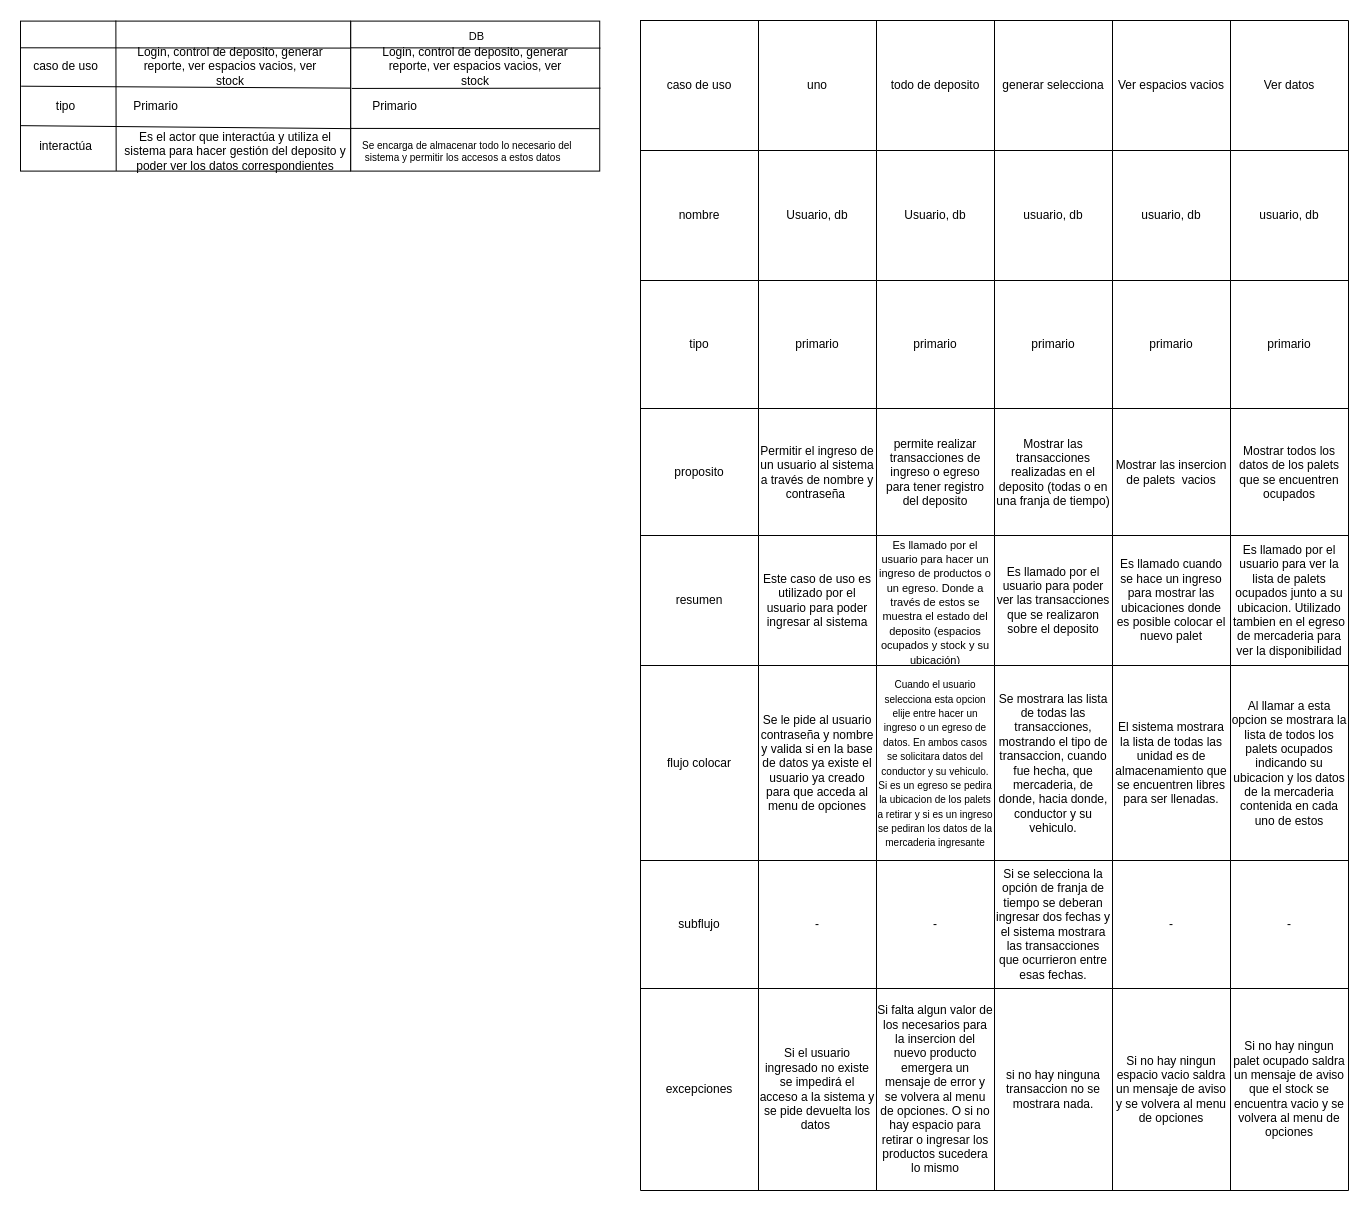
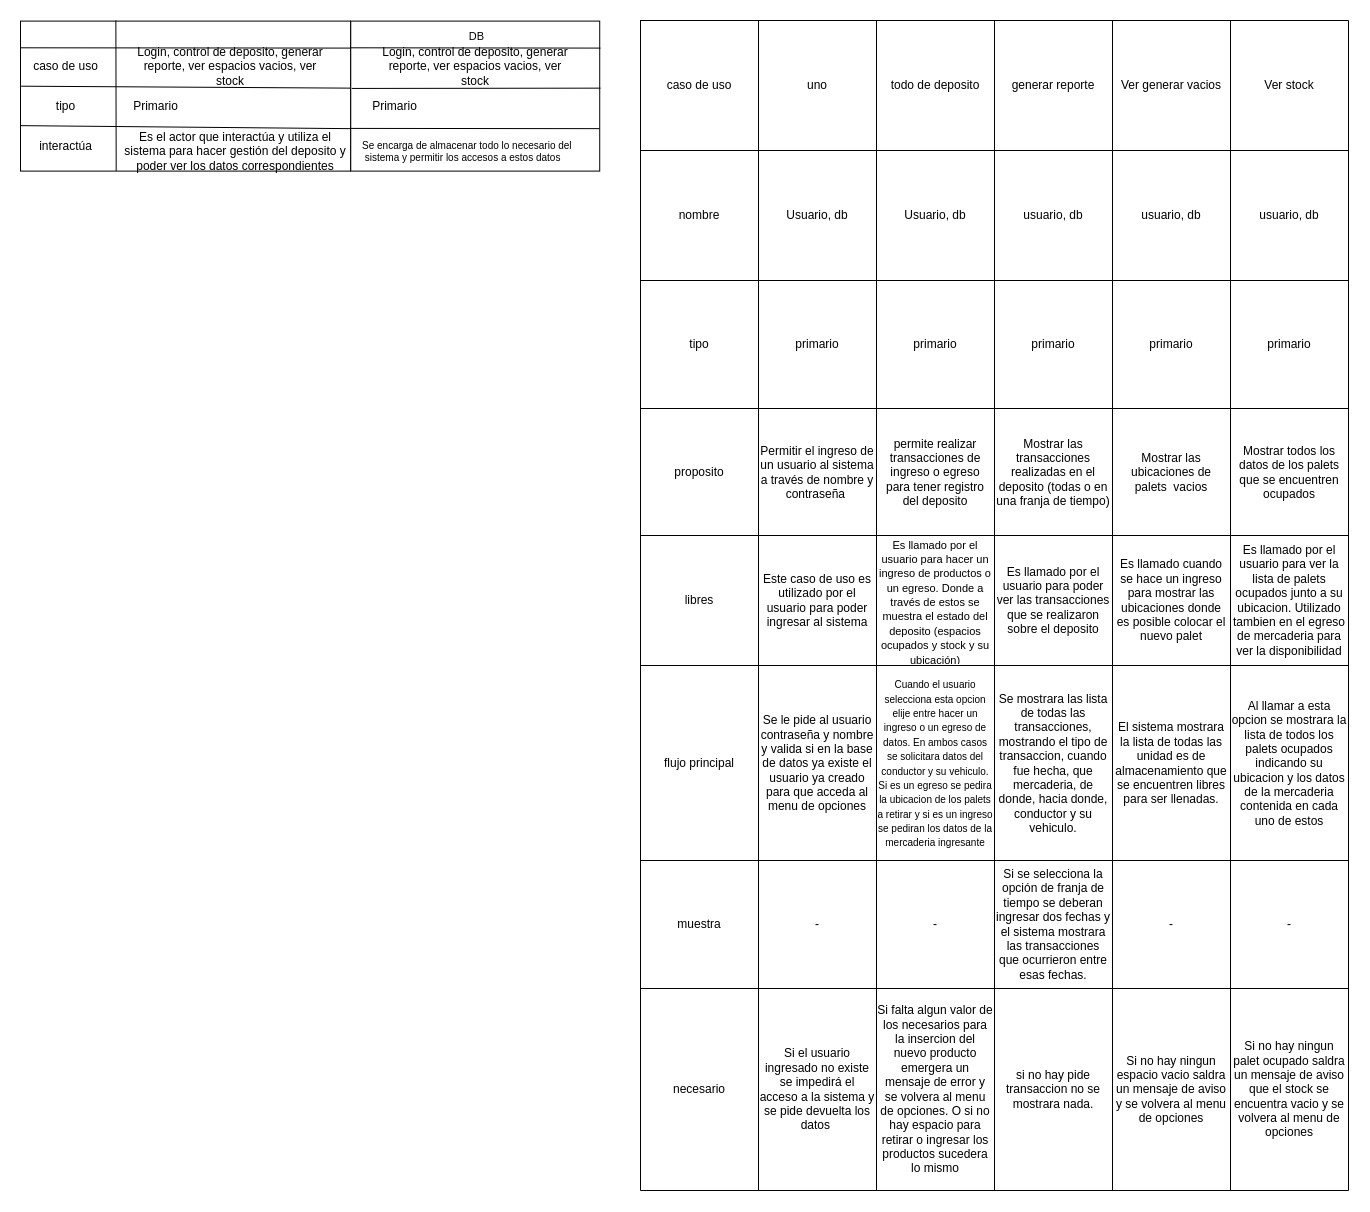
(1054, 86) -> (1054, 86)
(1172, 86) -> (1172, 86)
(1290, 86) -> (1290, 86)
(1172, 473) -> (1172, 473)
(700, 601) -> (700, 601)
(700, 764) -> (700, 764)
(700, 925) -> (700, 925)
(700, 1090) -> (700, 1090)
(1054, 1090) -> (1054, 1090)
